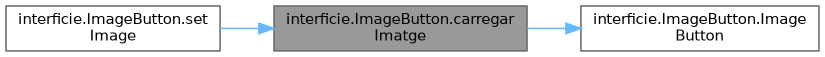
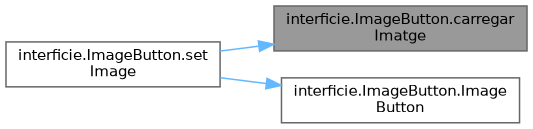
(547, 28) -> (243, 81)
